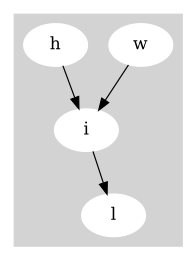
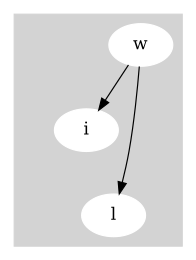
(56, 45) -> none
(98, 167) -> (133, 125)
